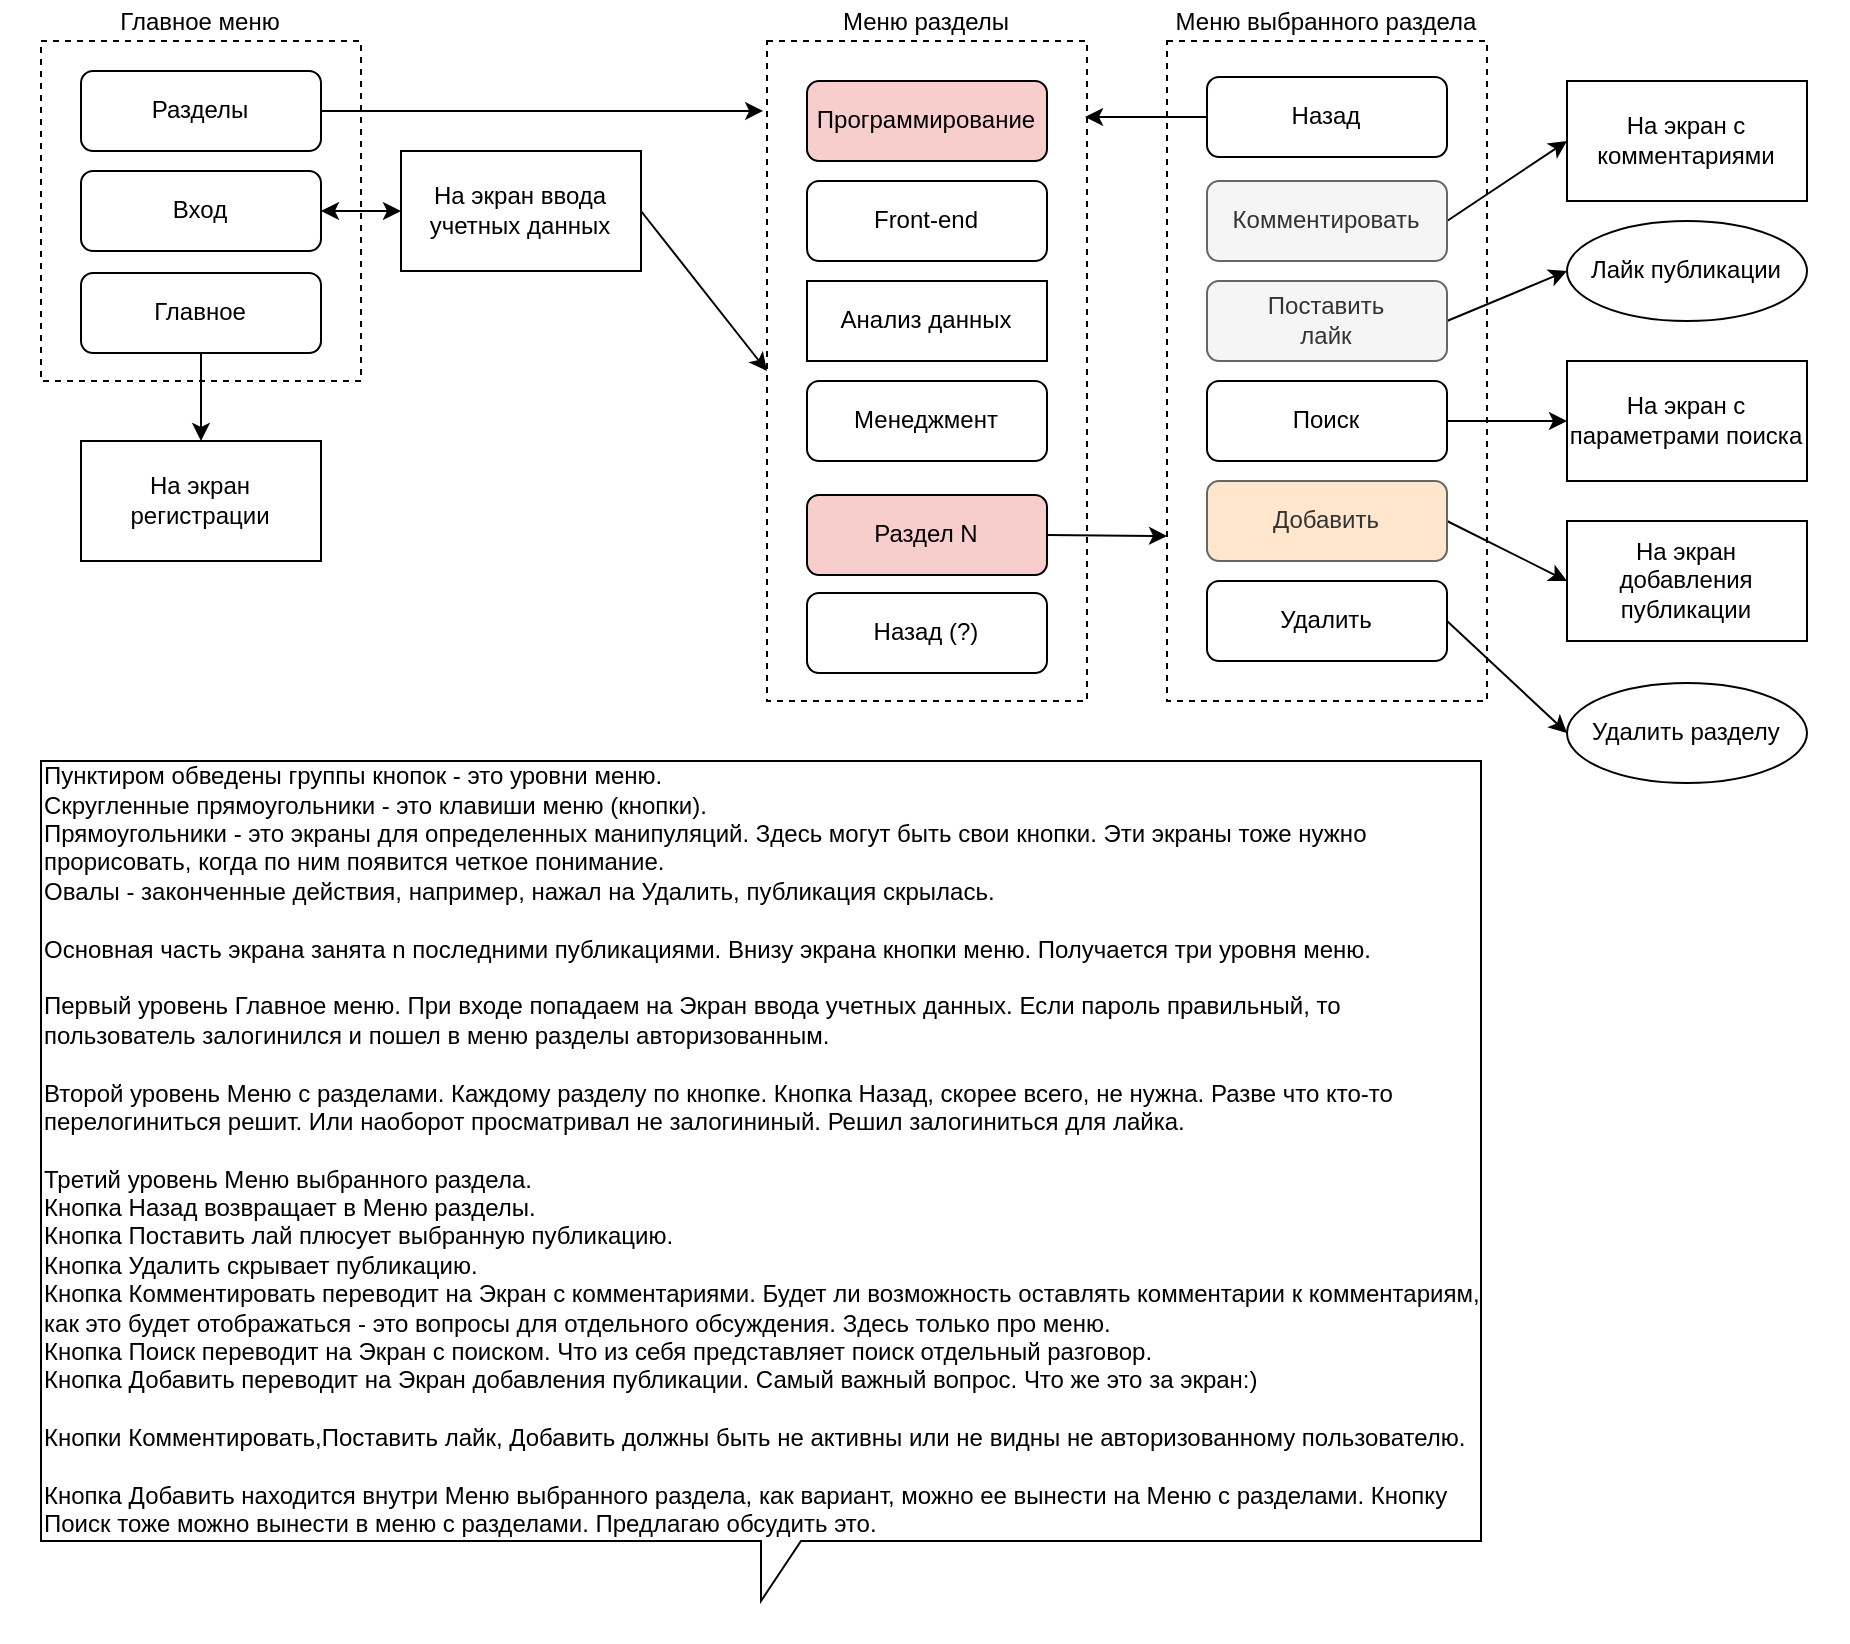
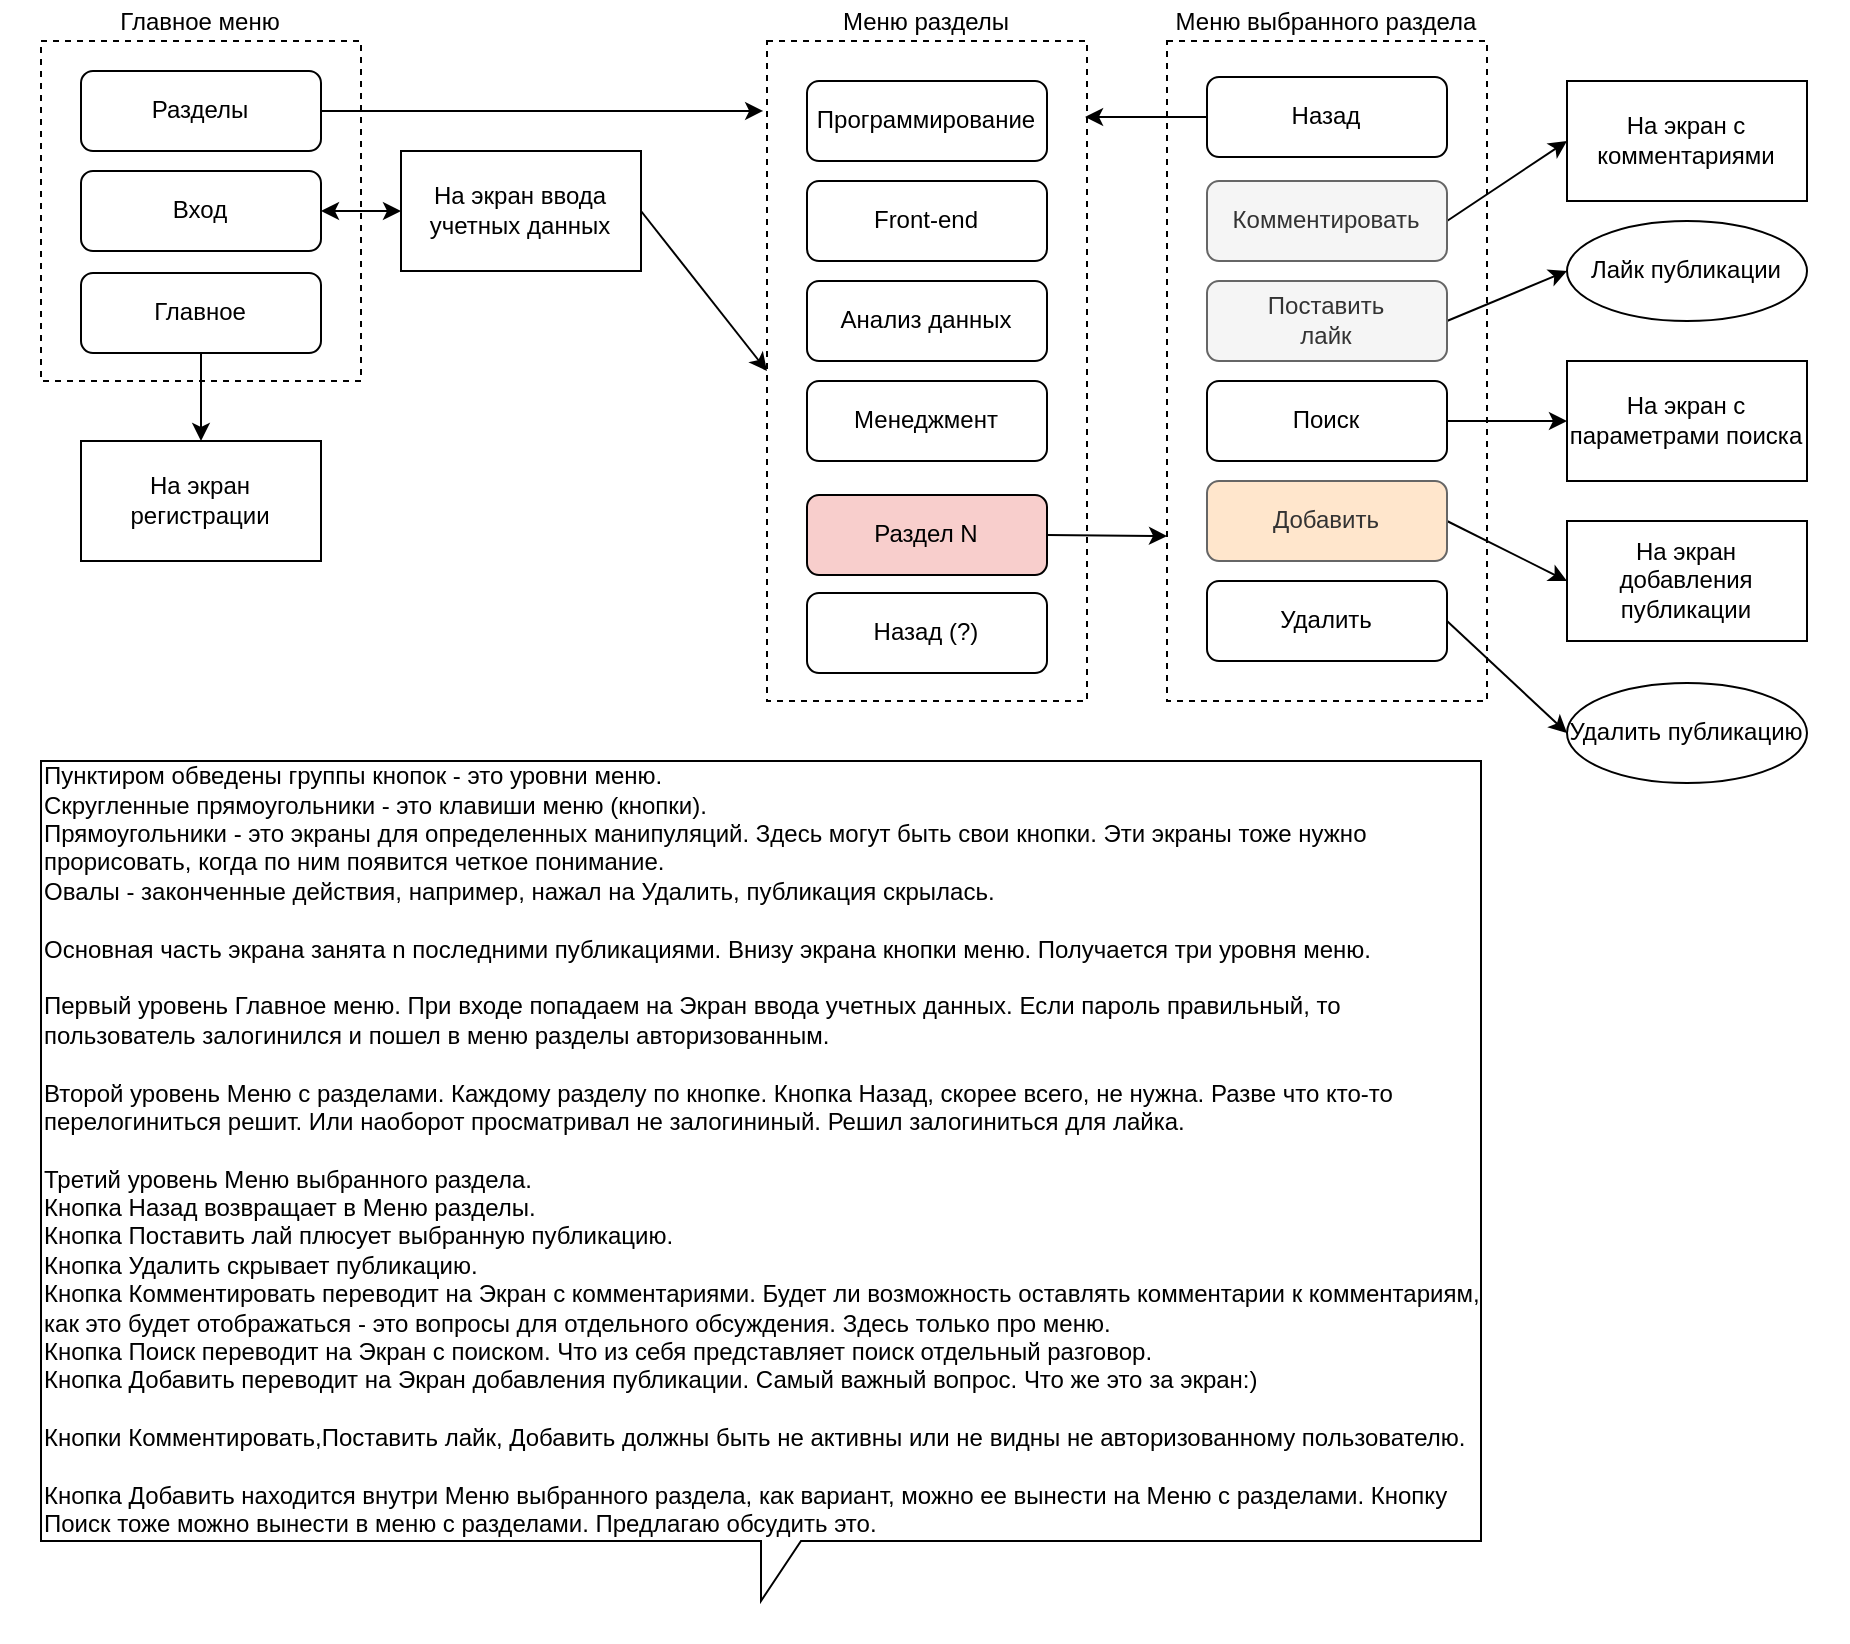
(927, 121) -> (927, 121)
(927, 321) -> (927, 321)
(1687, 733) -> (1687, 733)
